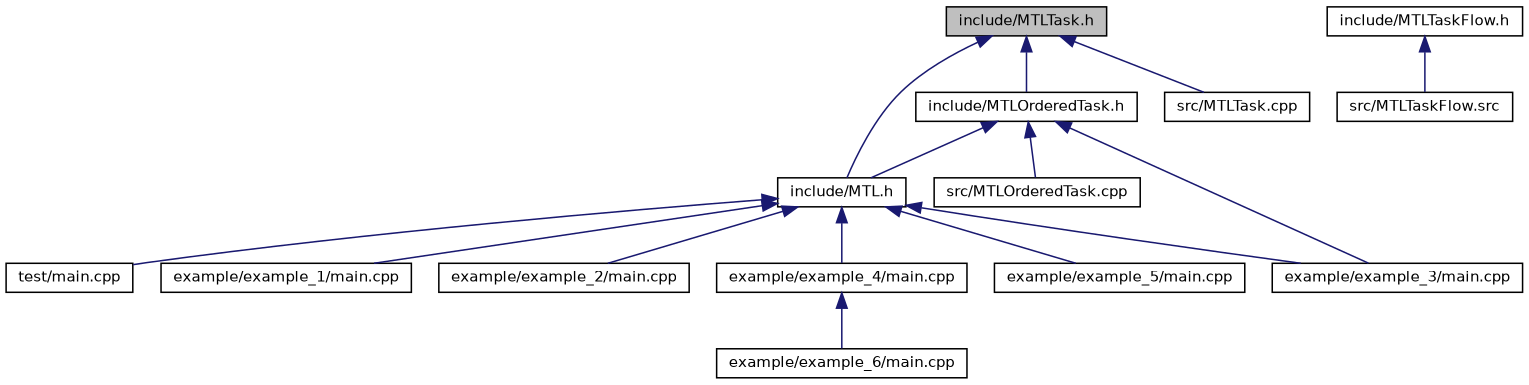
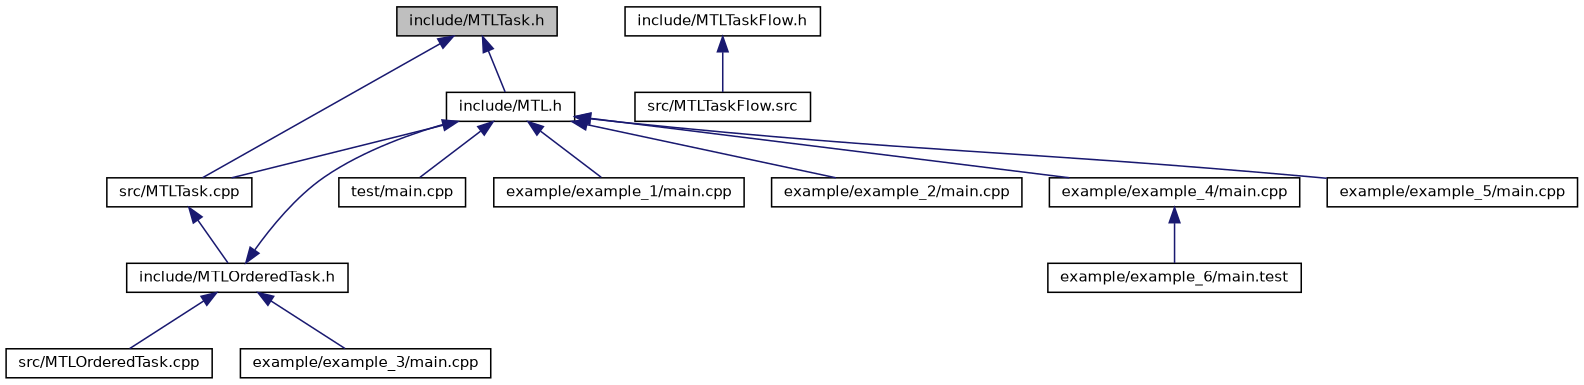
(1026, 72) -> (213, 241)
(1111, 237) -> (337, 151)
(842, 363) -> (1175, 278)
